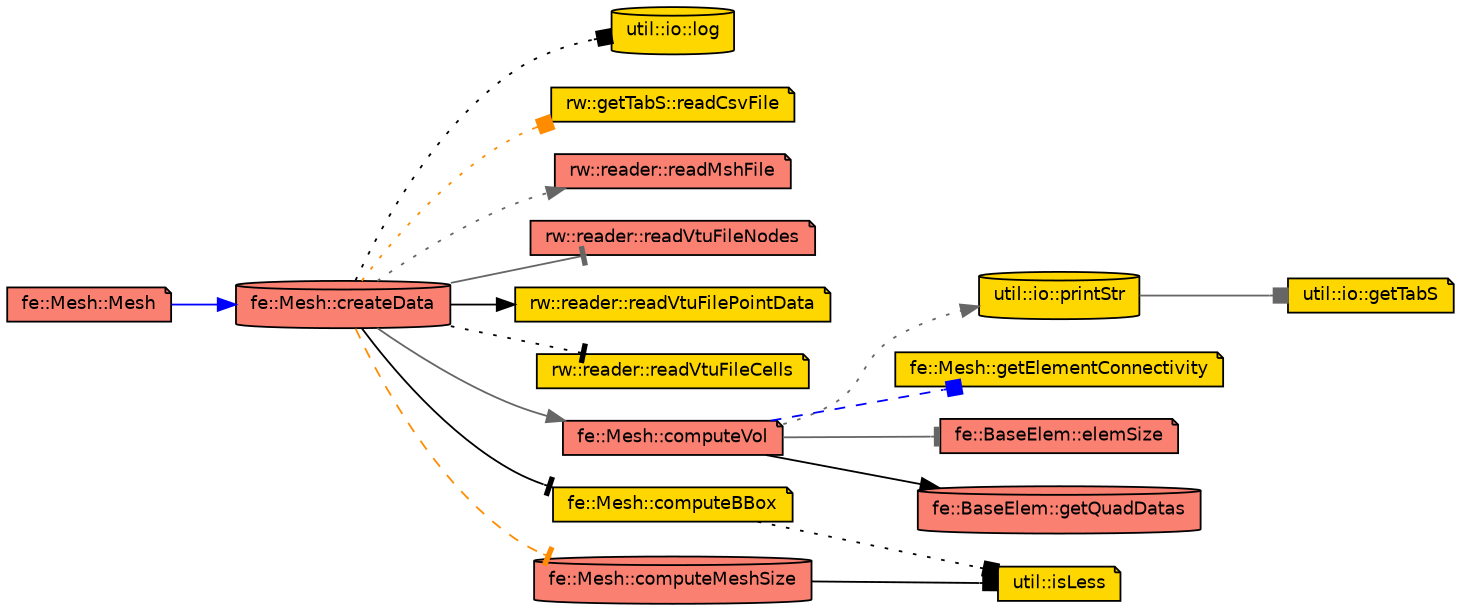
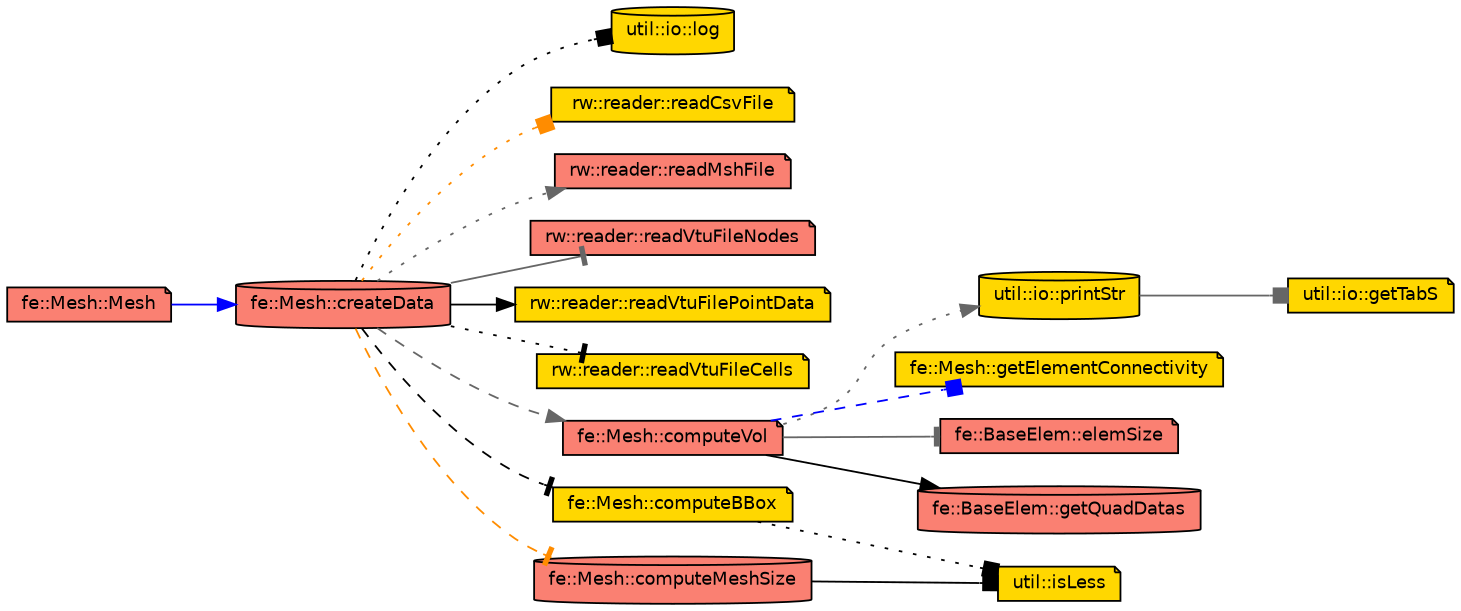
(673, 105) -> (673, 105)
(459, 379) -> (459, 379)
(443, 419) -> (443, 419)
